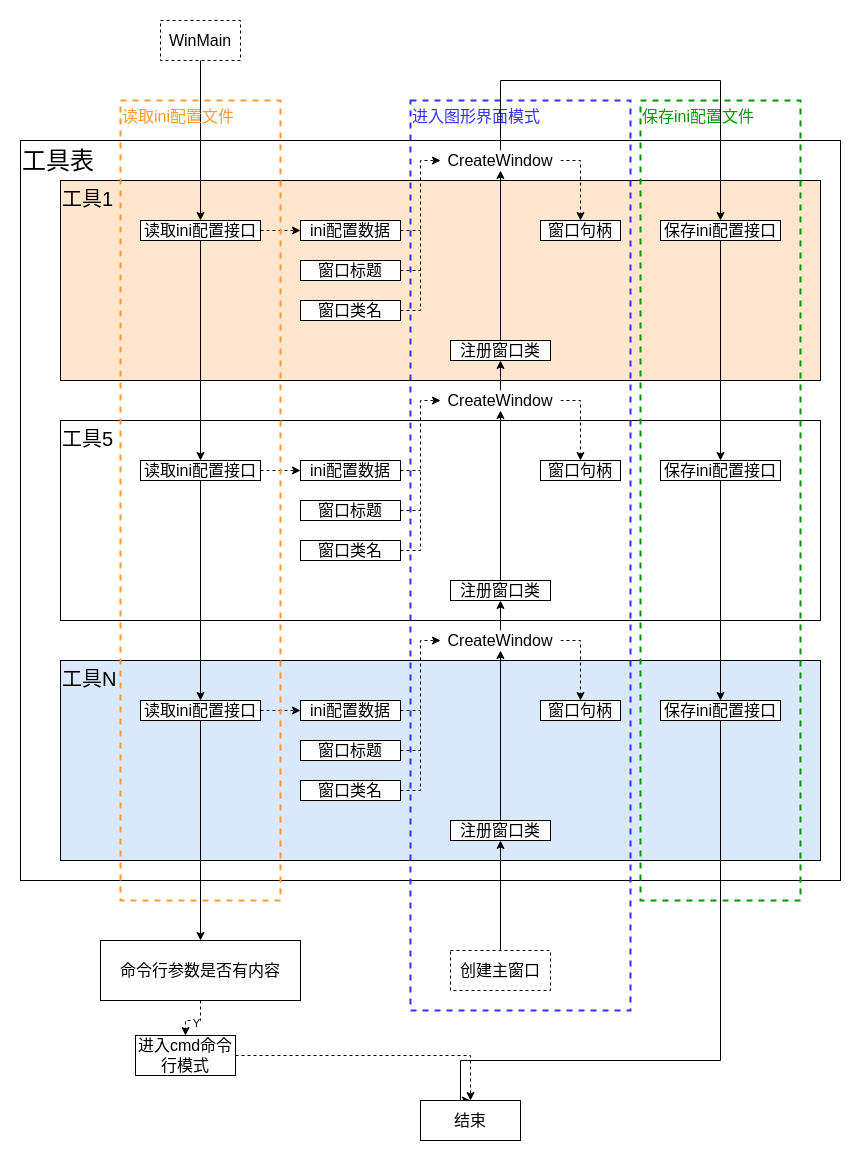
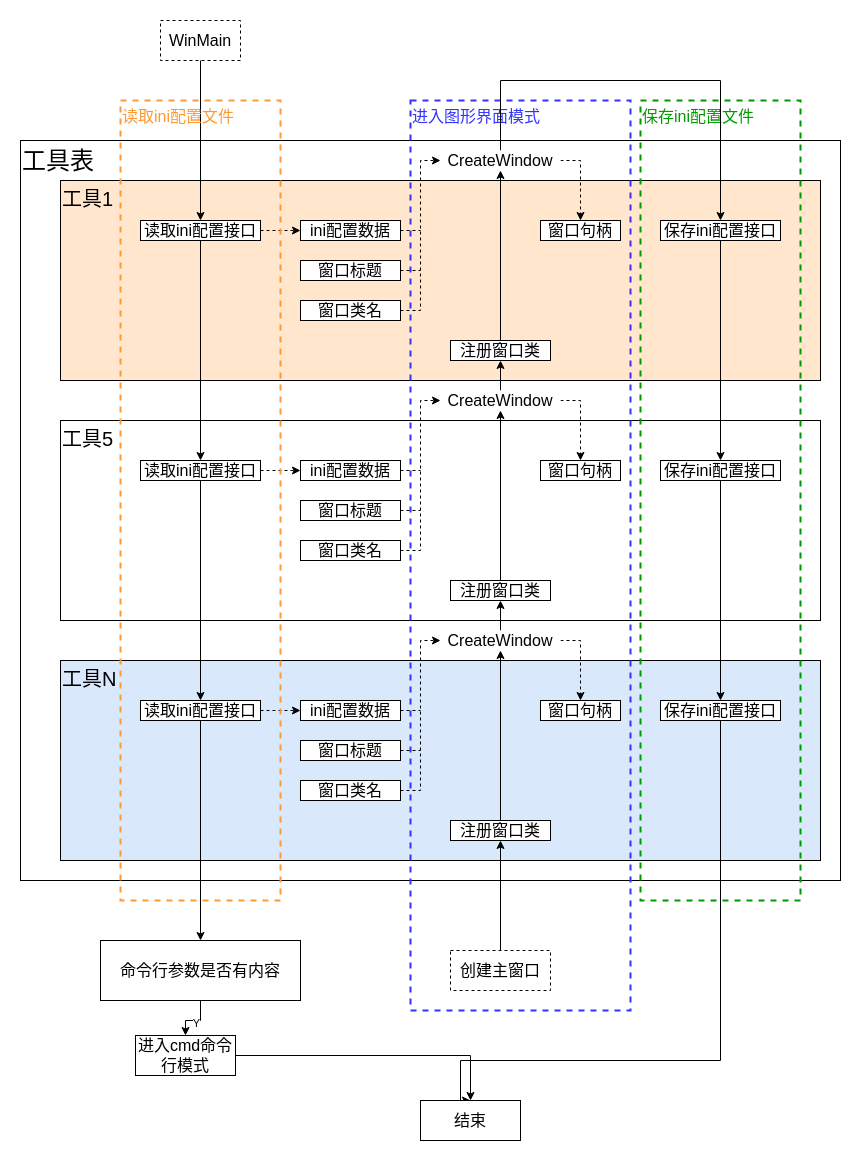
(199, 1021) -> (199, 1021)
(371, 1056) -> (371, 1056)
